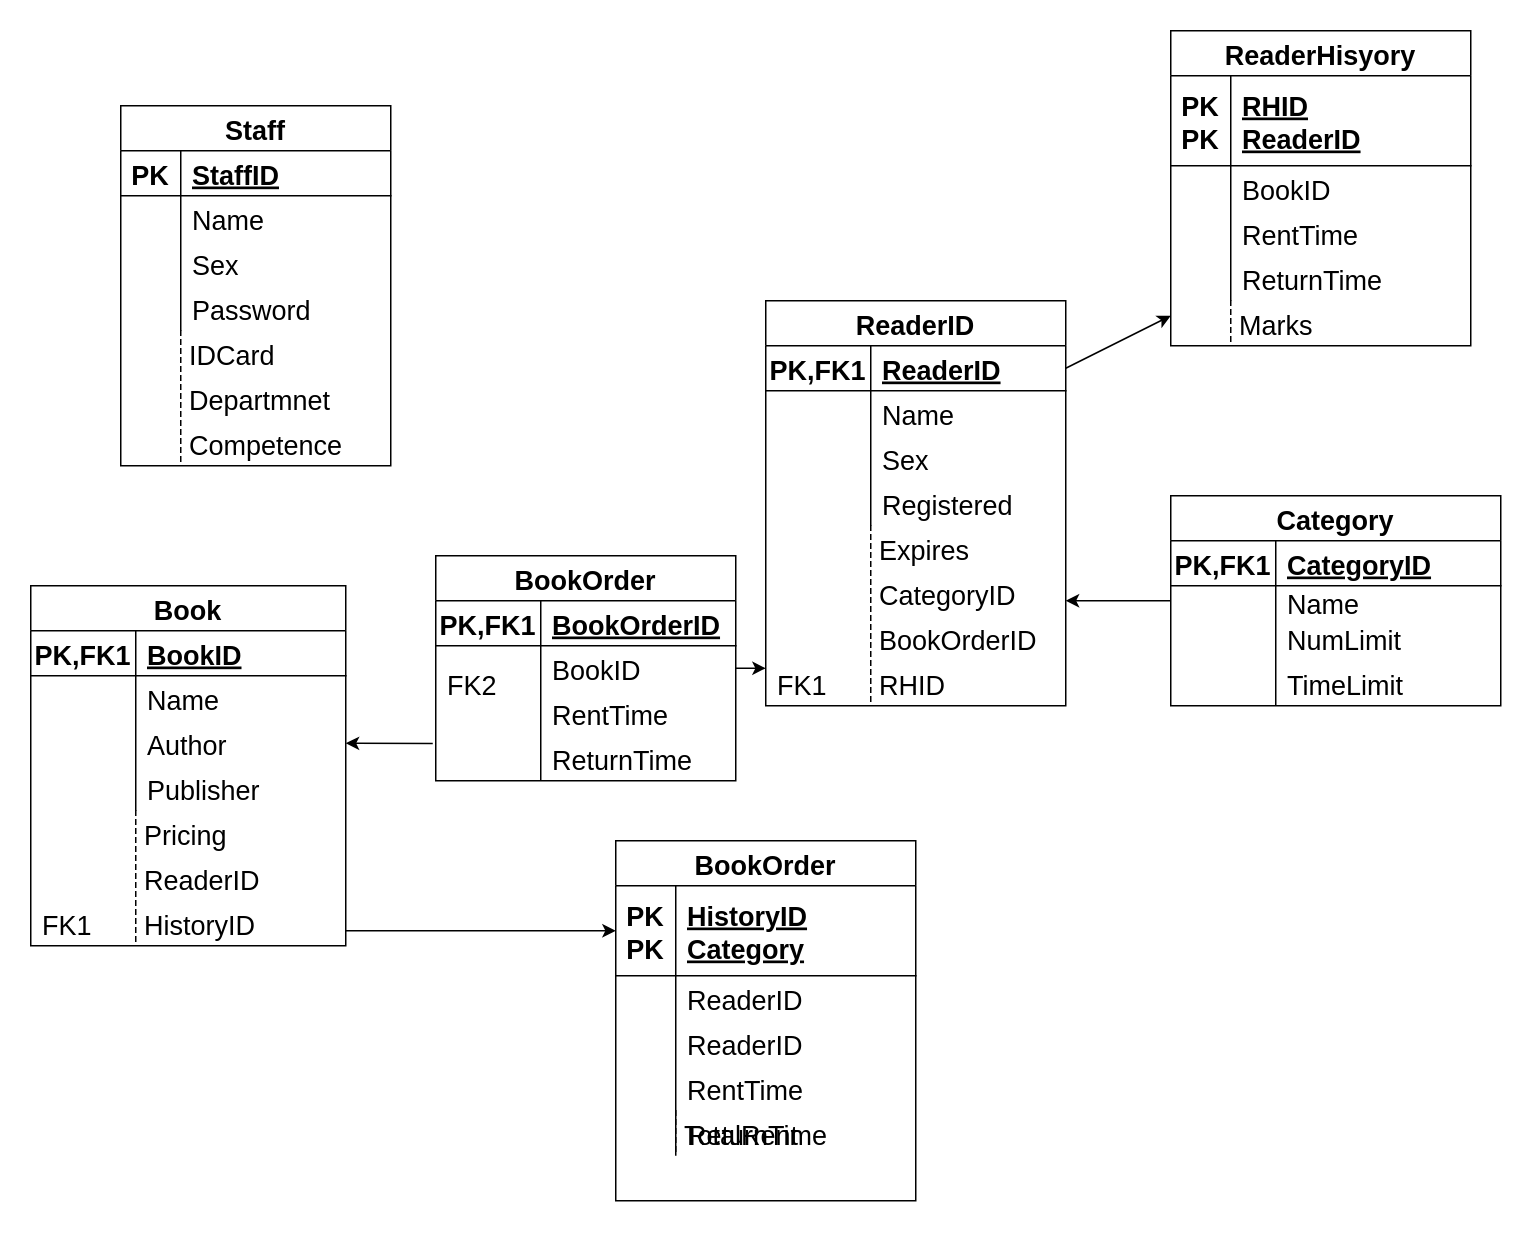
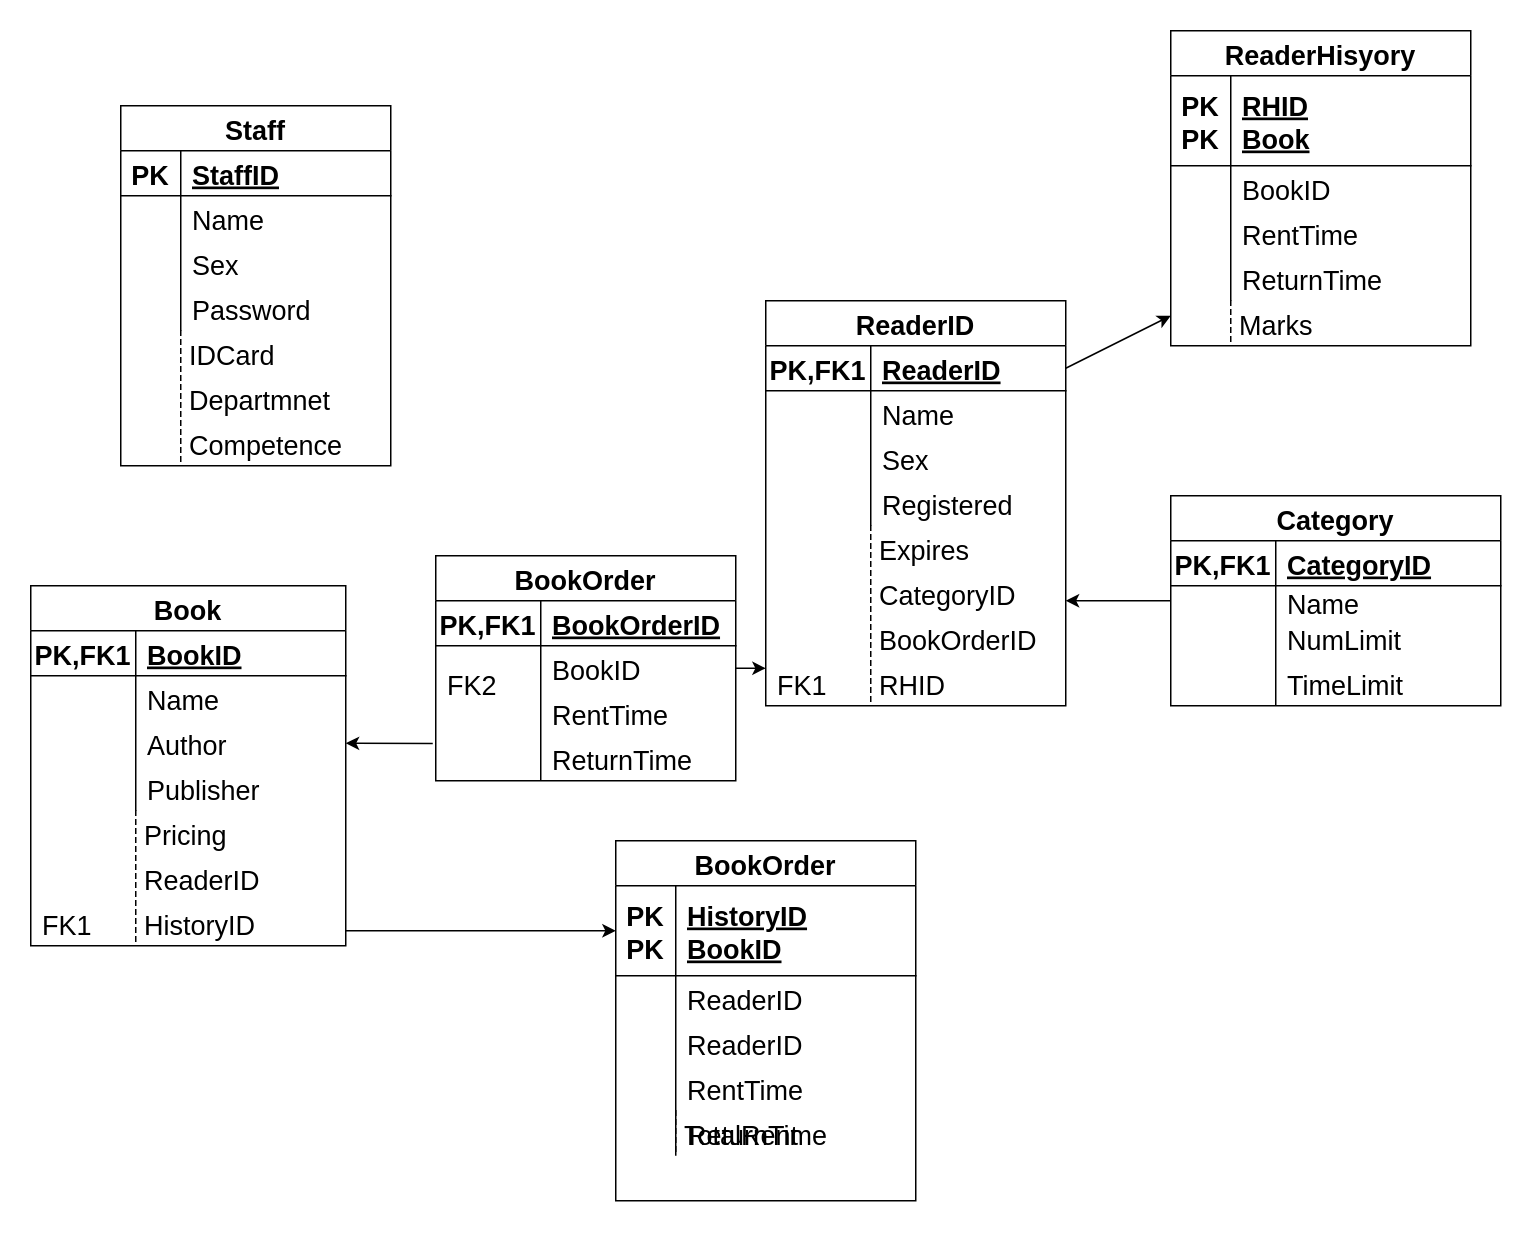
(1272, 107) -> (1272, 107)
(752, 917) -> (752, 917)
